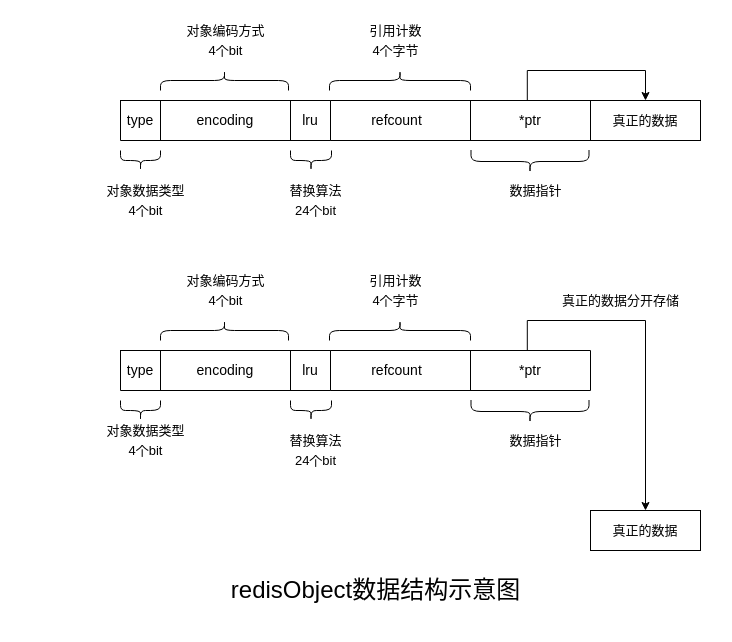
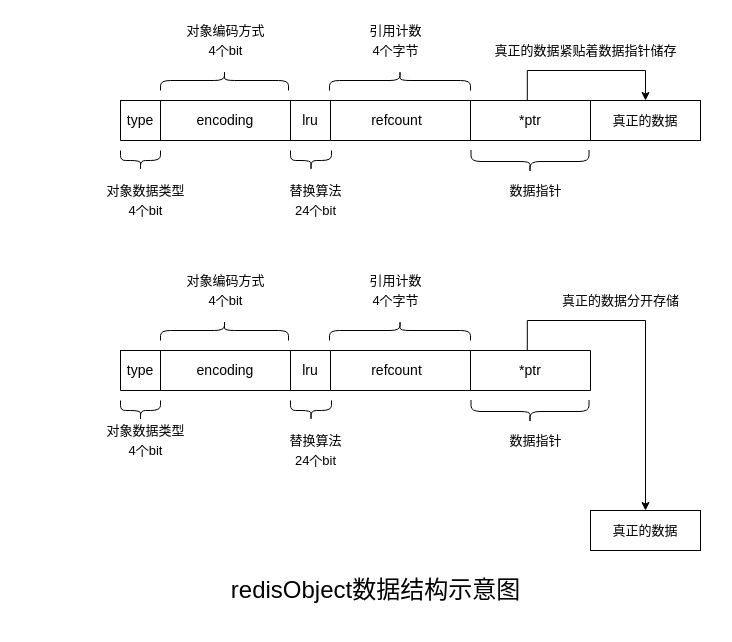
none -> (586, 51)
